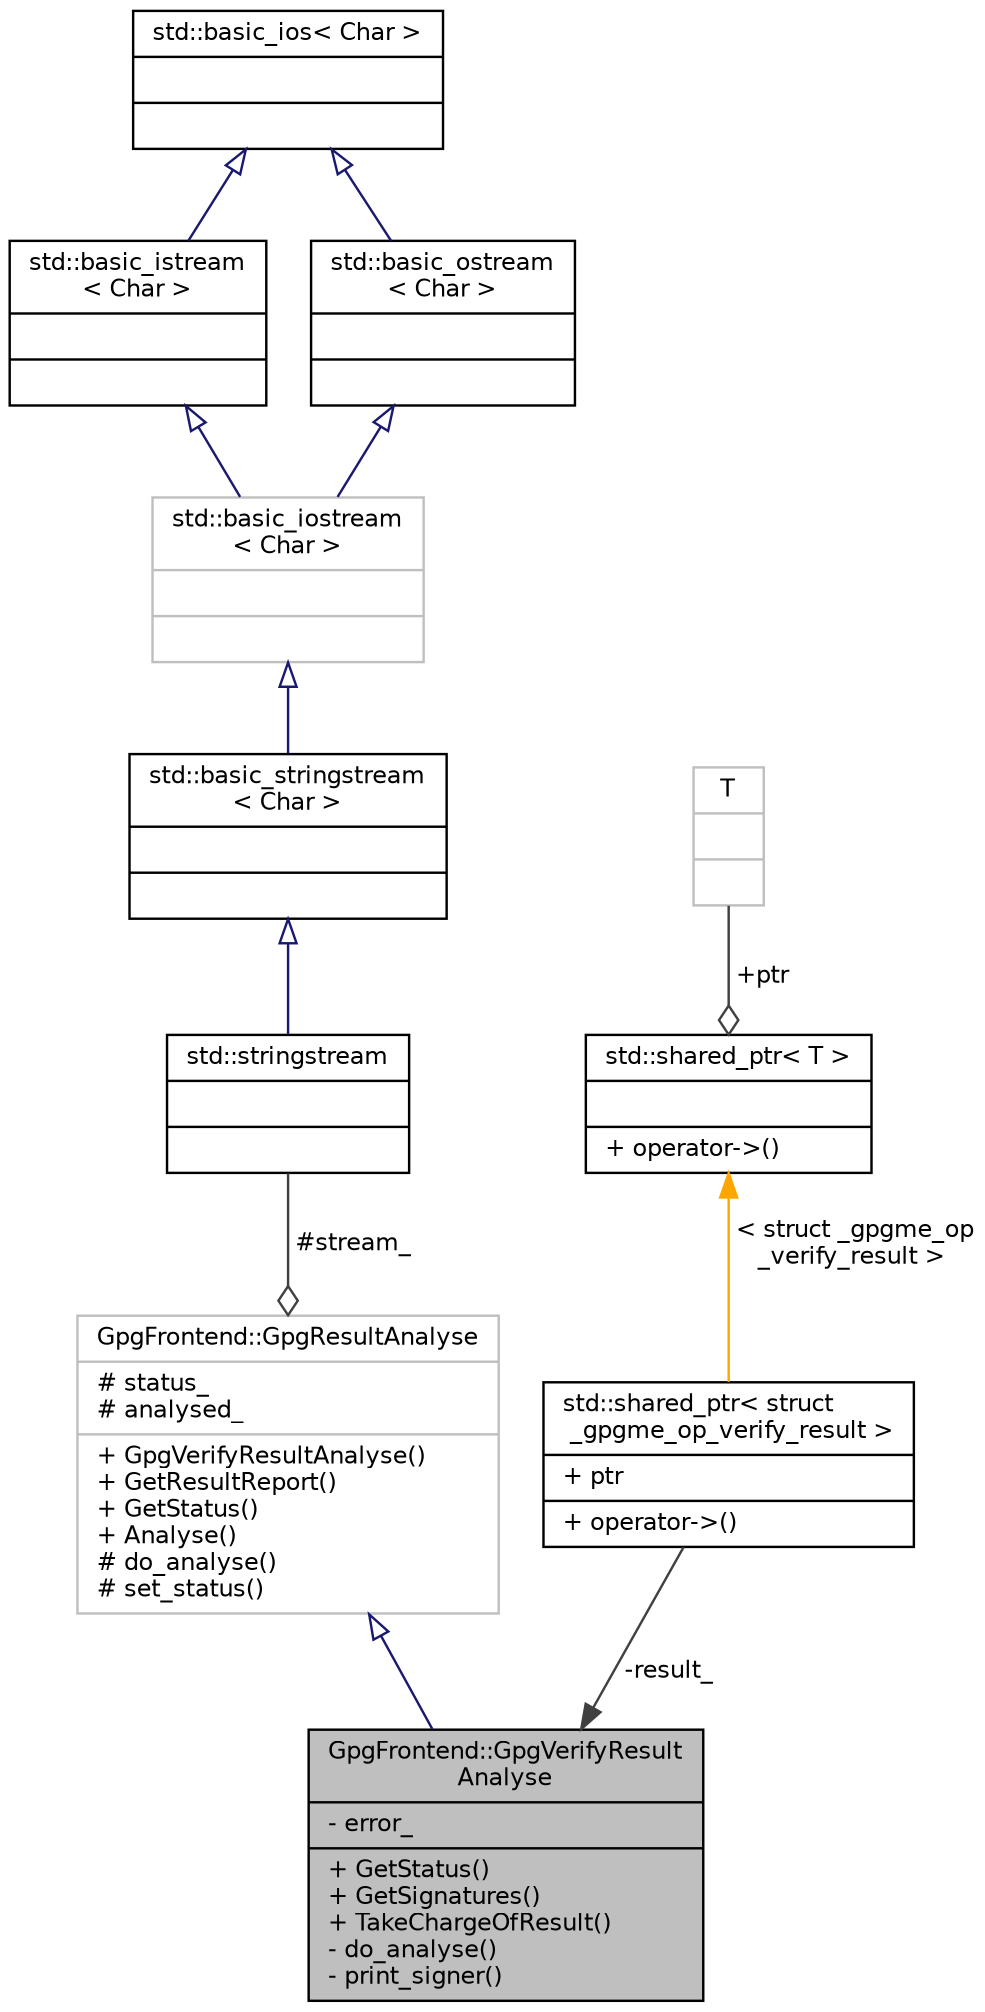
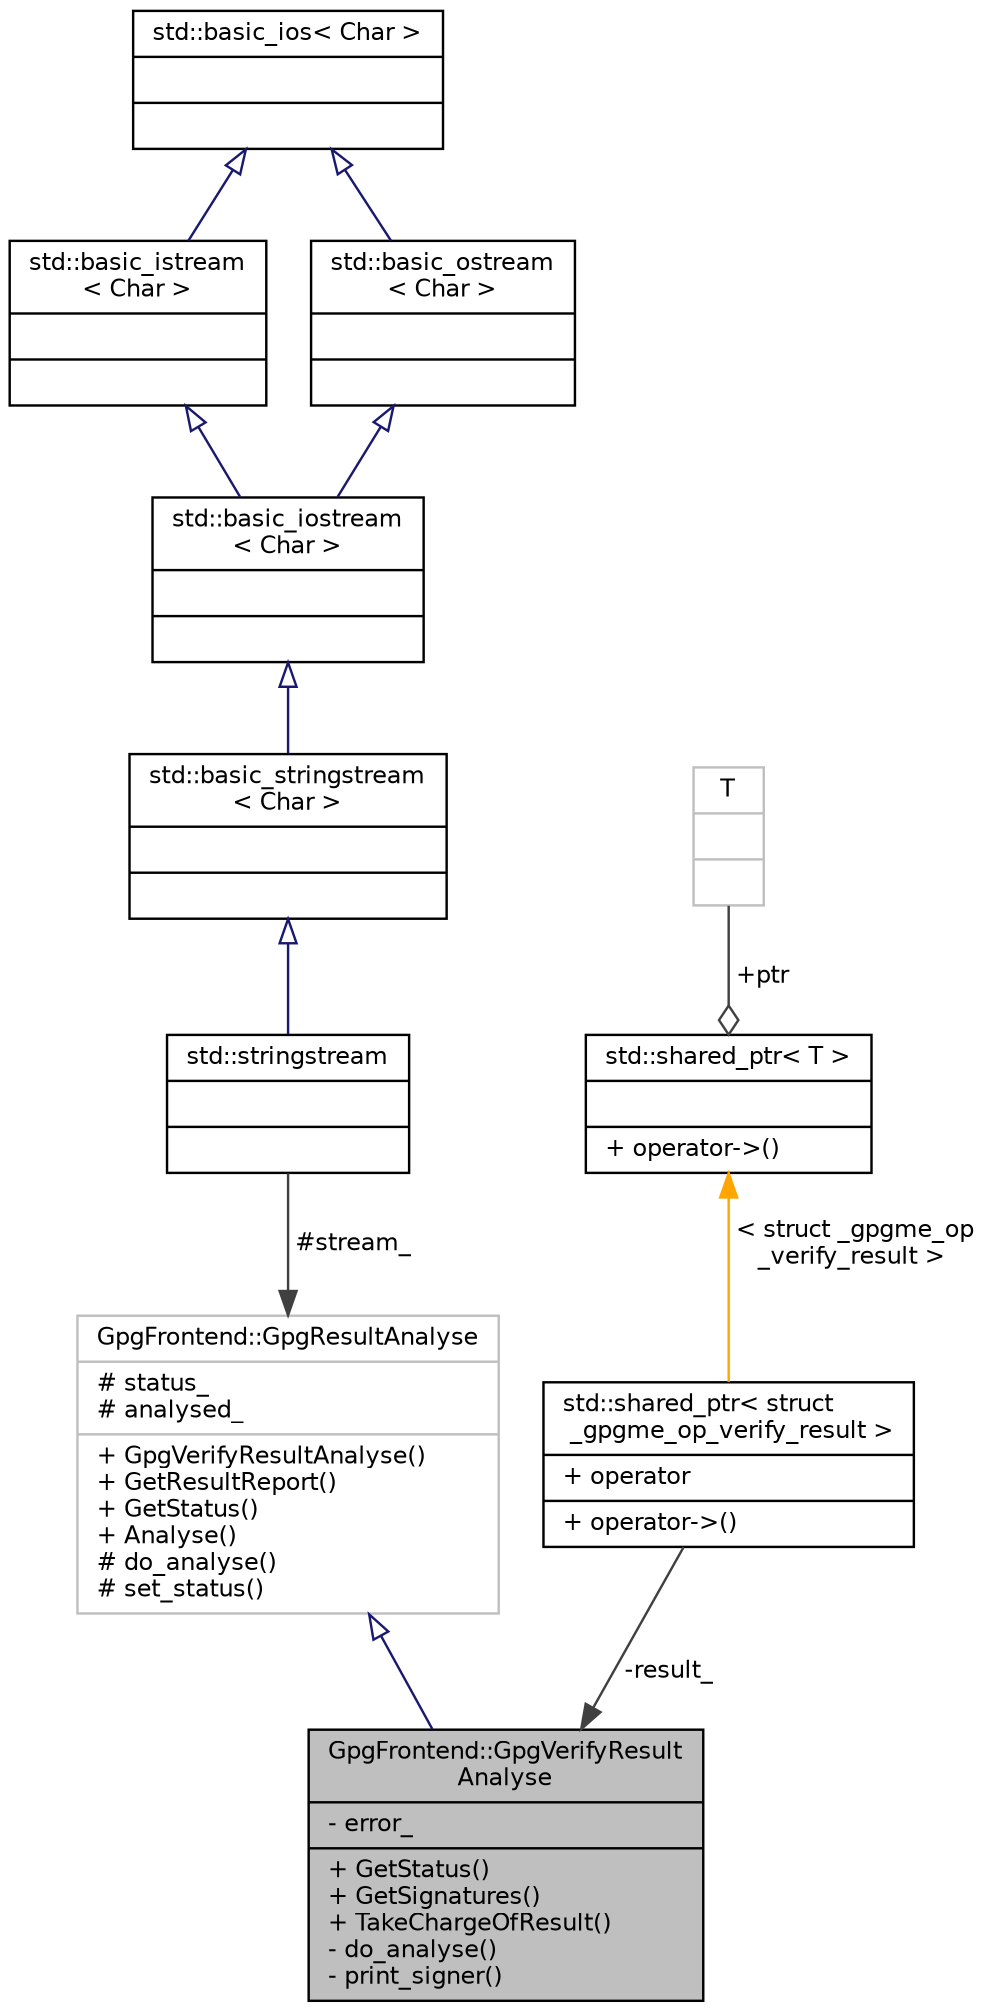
(288, 580) -> (288, 580)
(288, 1230) -> (288, 1232)
(593, 1477) -> (627, 1477)
